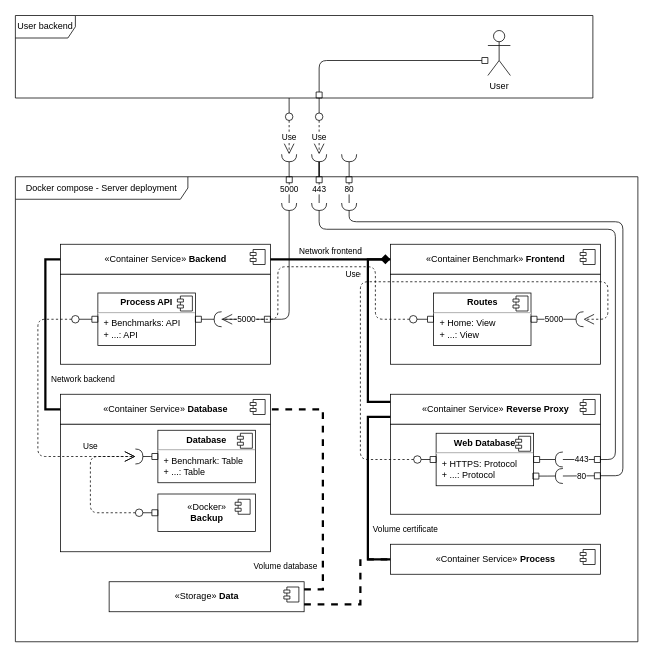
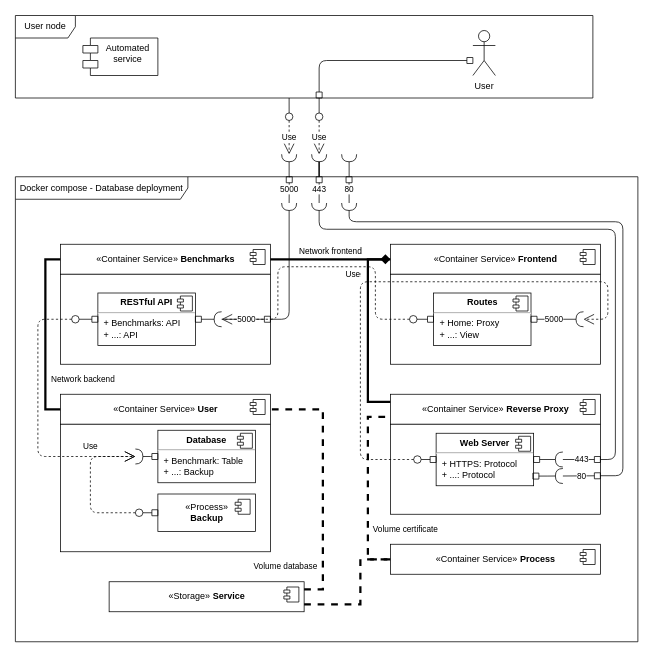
(45, 27) -> (45, 27)
(499, 53) -> (484, 53)
none -> (120, 57)
(102, 188) -> (102, 188)
(166, 259) -> (166, 259)
(496, 259) -> (496, 259)
(137, 293) -> (137, 293)
(459, 293) -> (463, 293)
(166, 409) -> (166, 409)
(199, 430) -> (199, 430)
(474, 433) -> (474, 433)
(368, 476) -> (368, 476)
(207, 513) -> (207, 513)
(207, 597) -> (207, 597)
